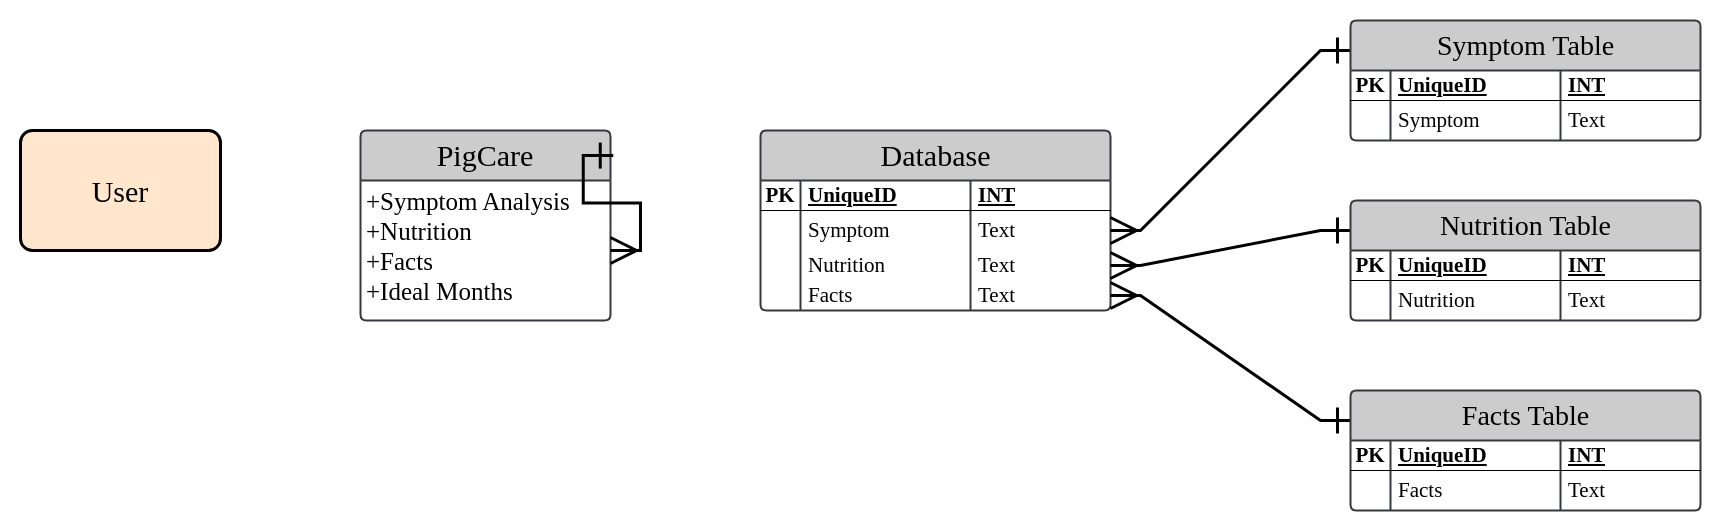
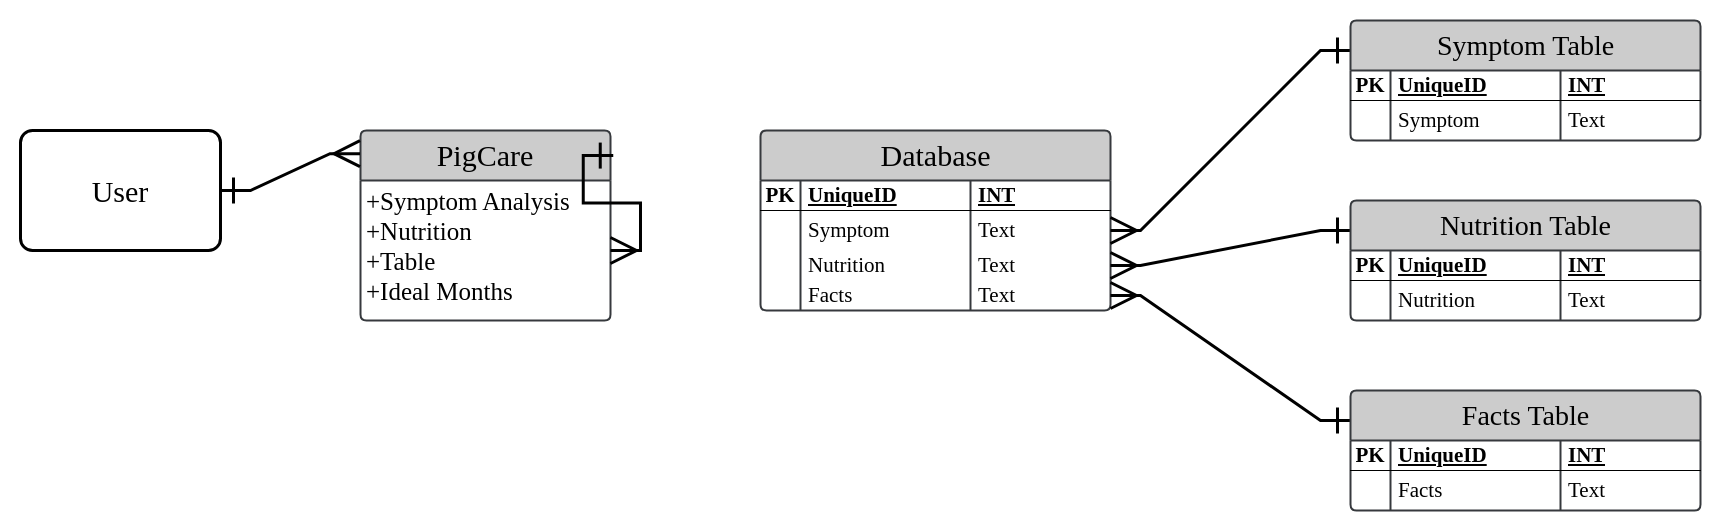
none -> (290, 172)
(121, 191) -> (121, 191)
(419, 216) -> (419, 216)
